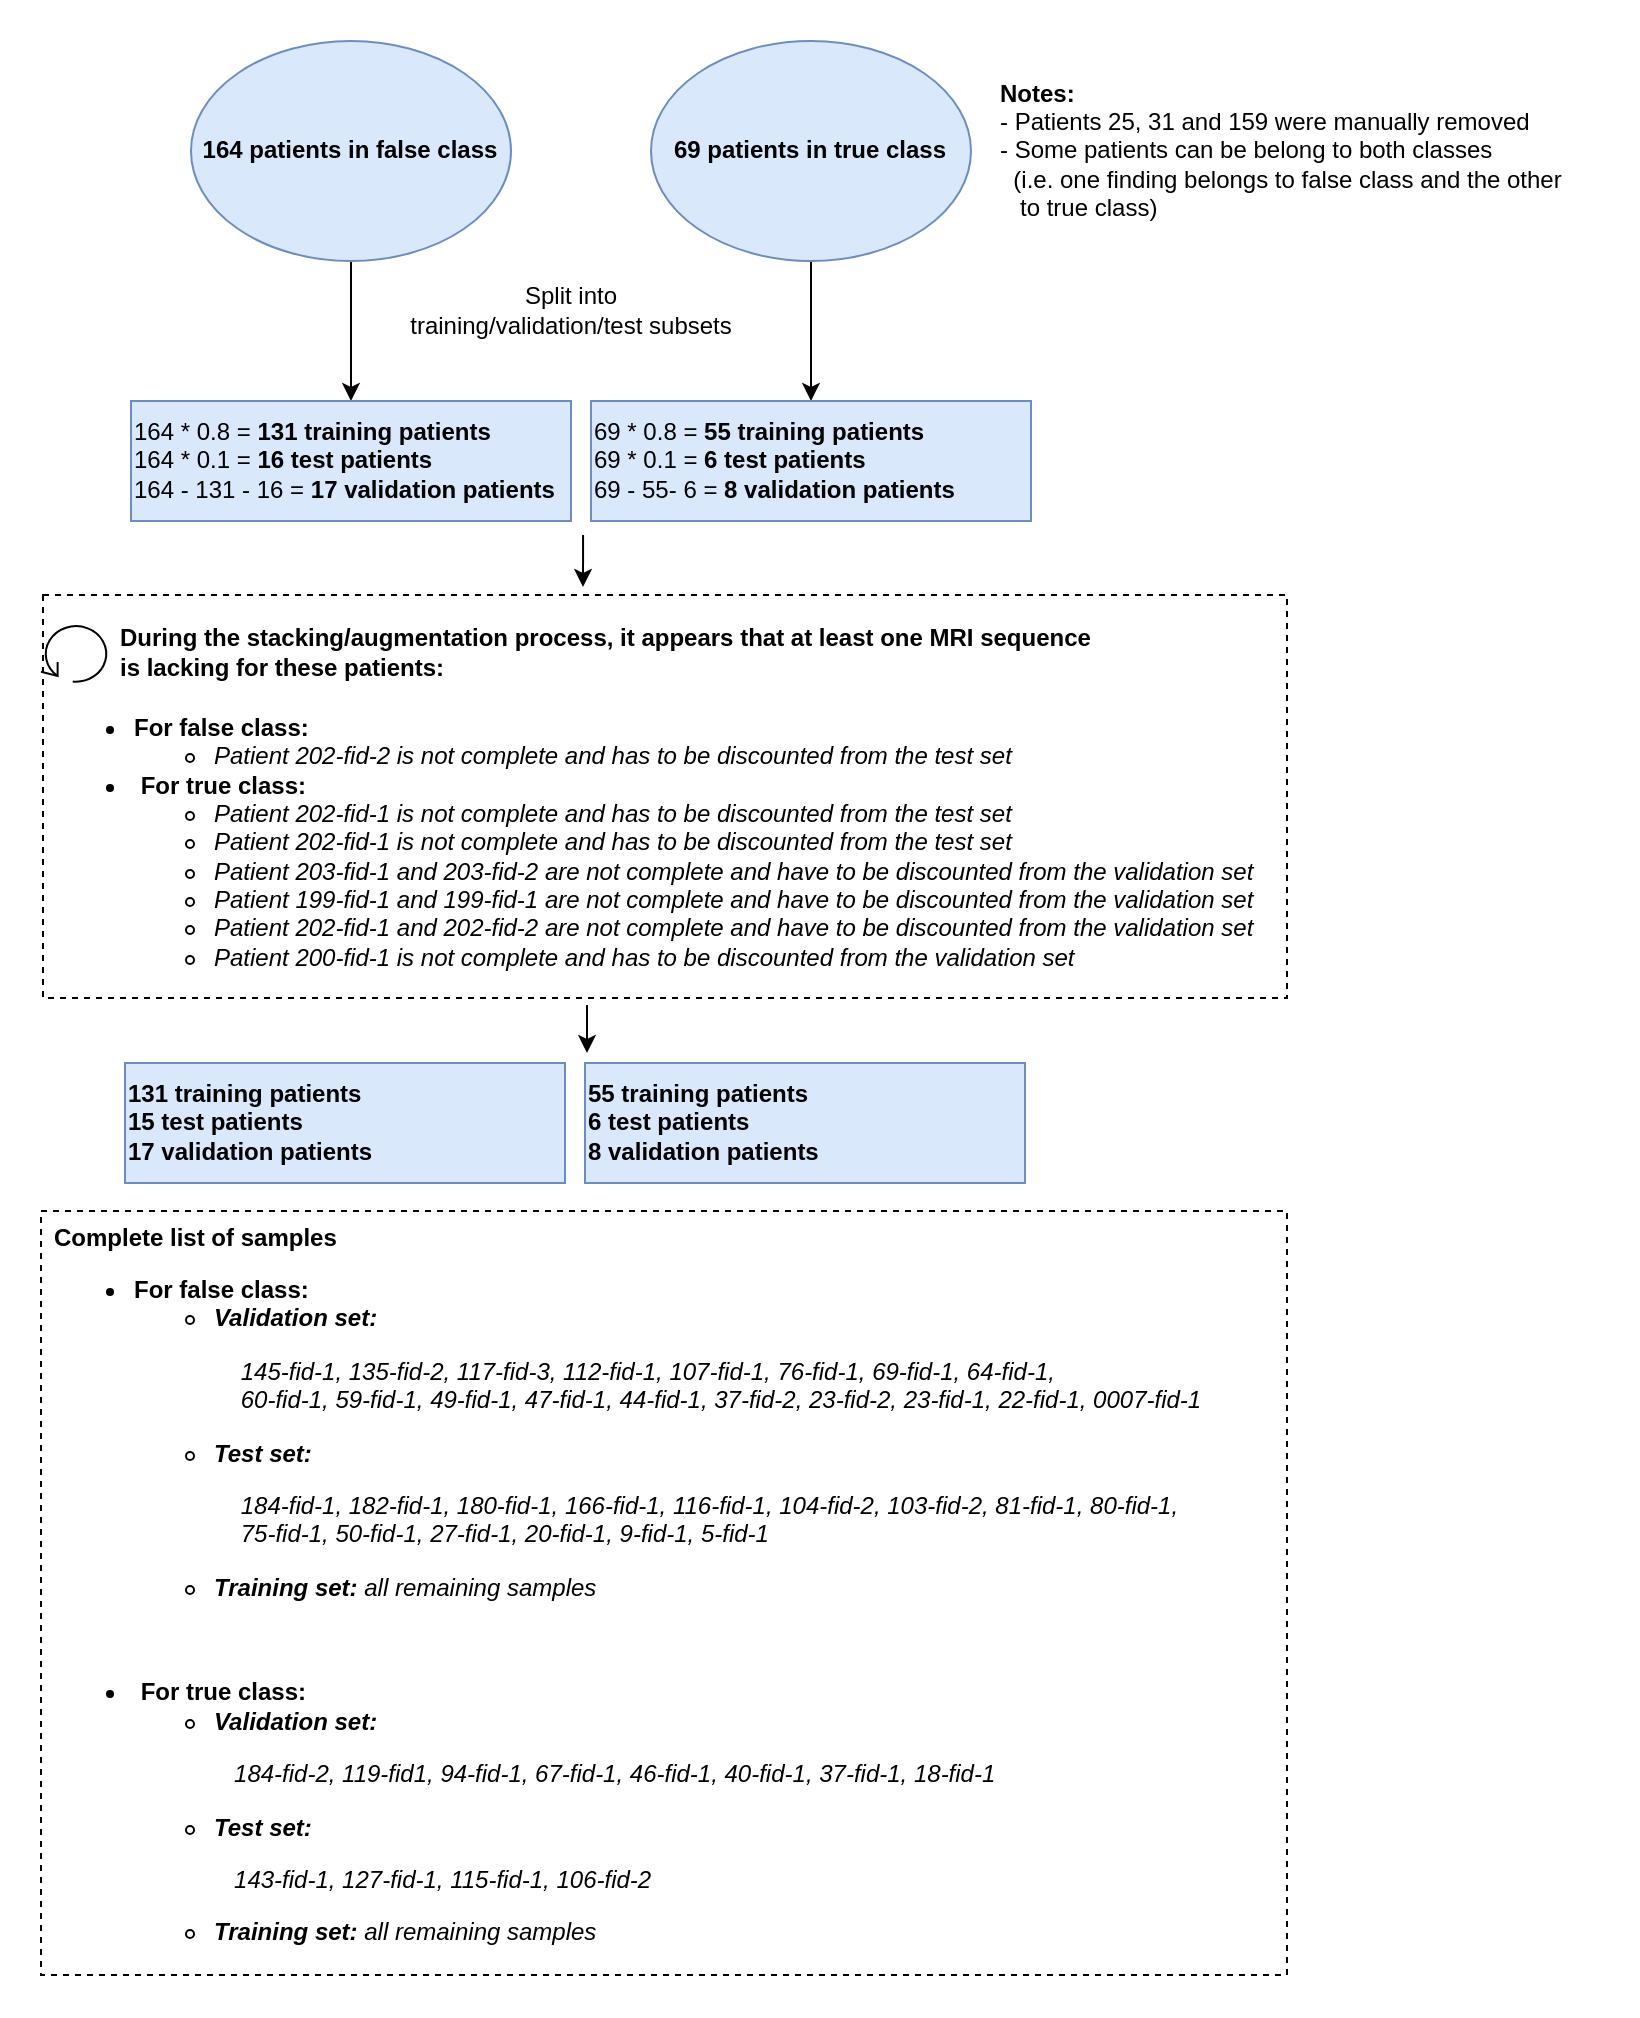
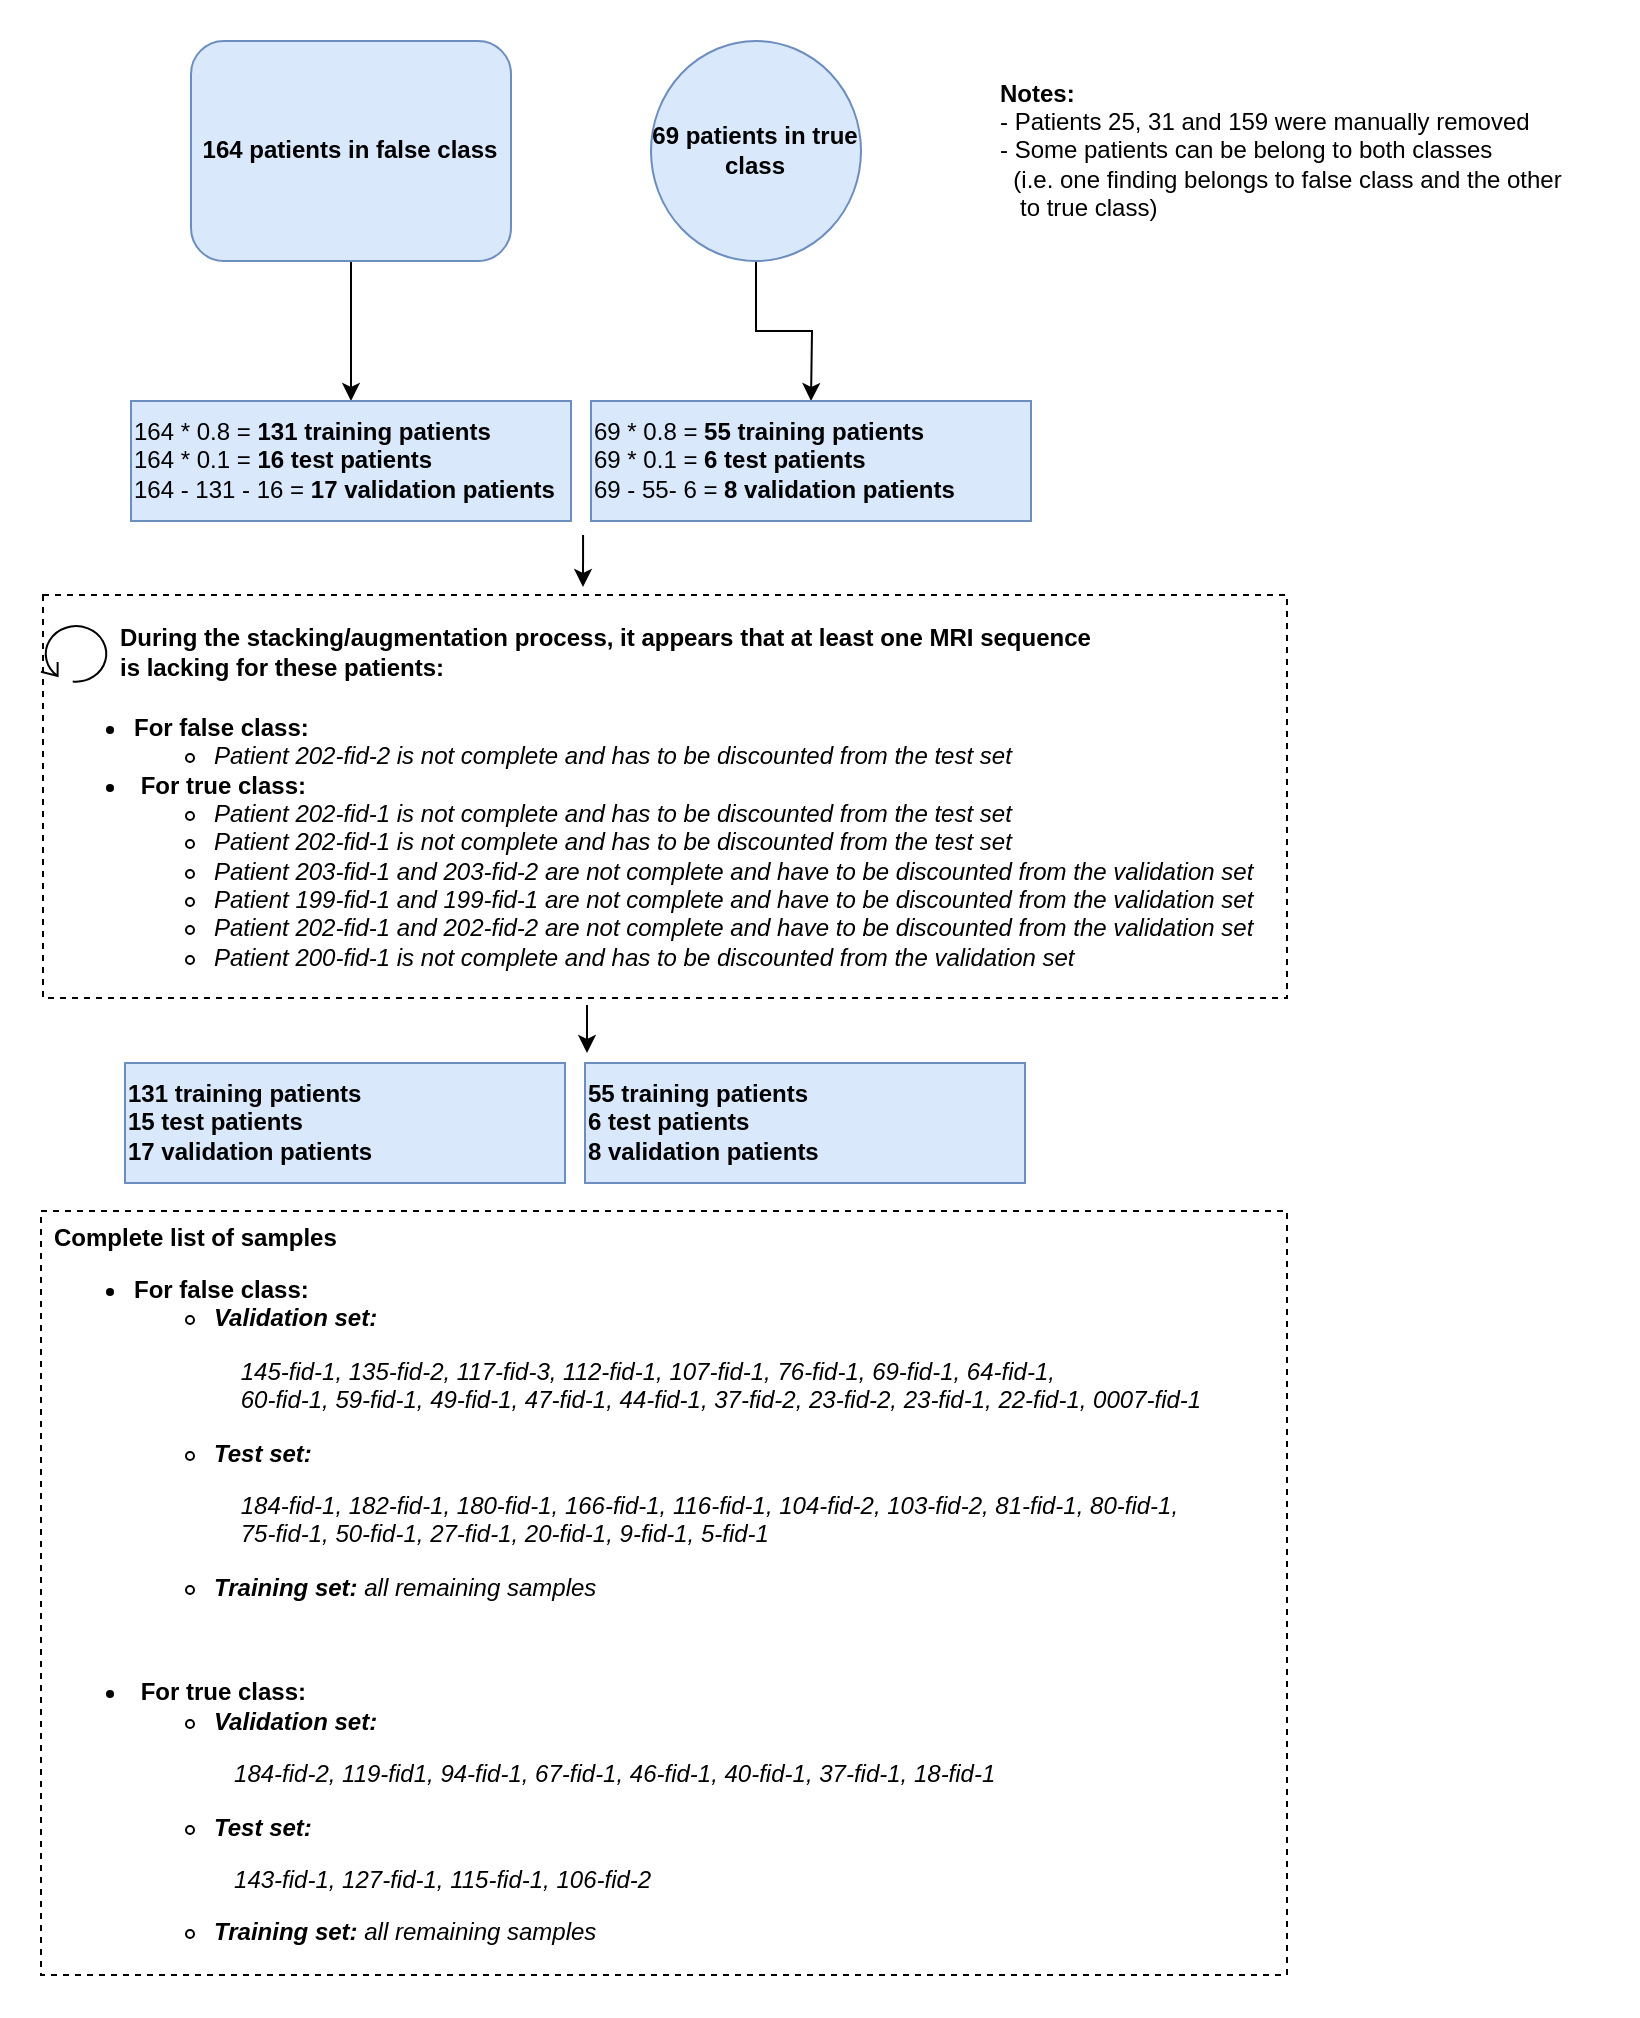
(351, 151) -> (351, 151)
(811, 151) -> (756, 151)
(571, 311) -> none
